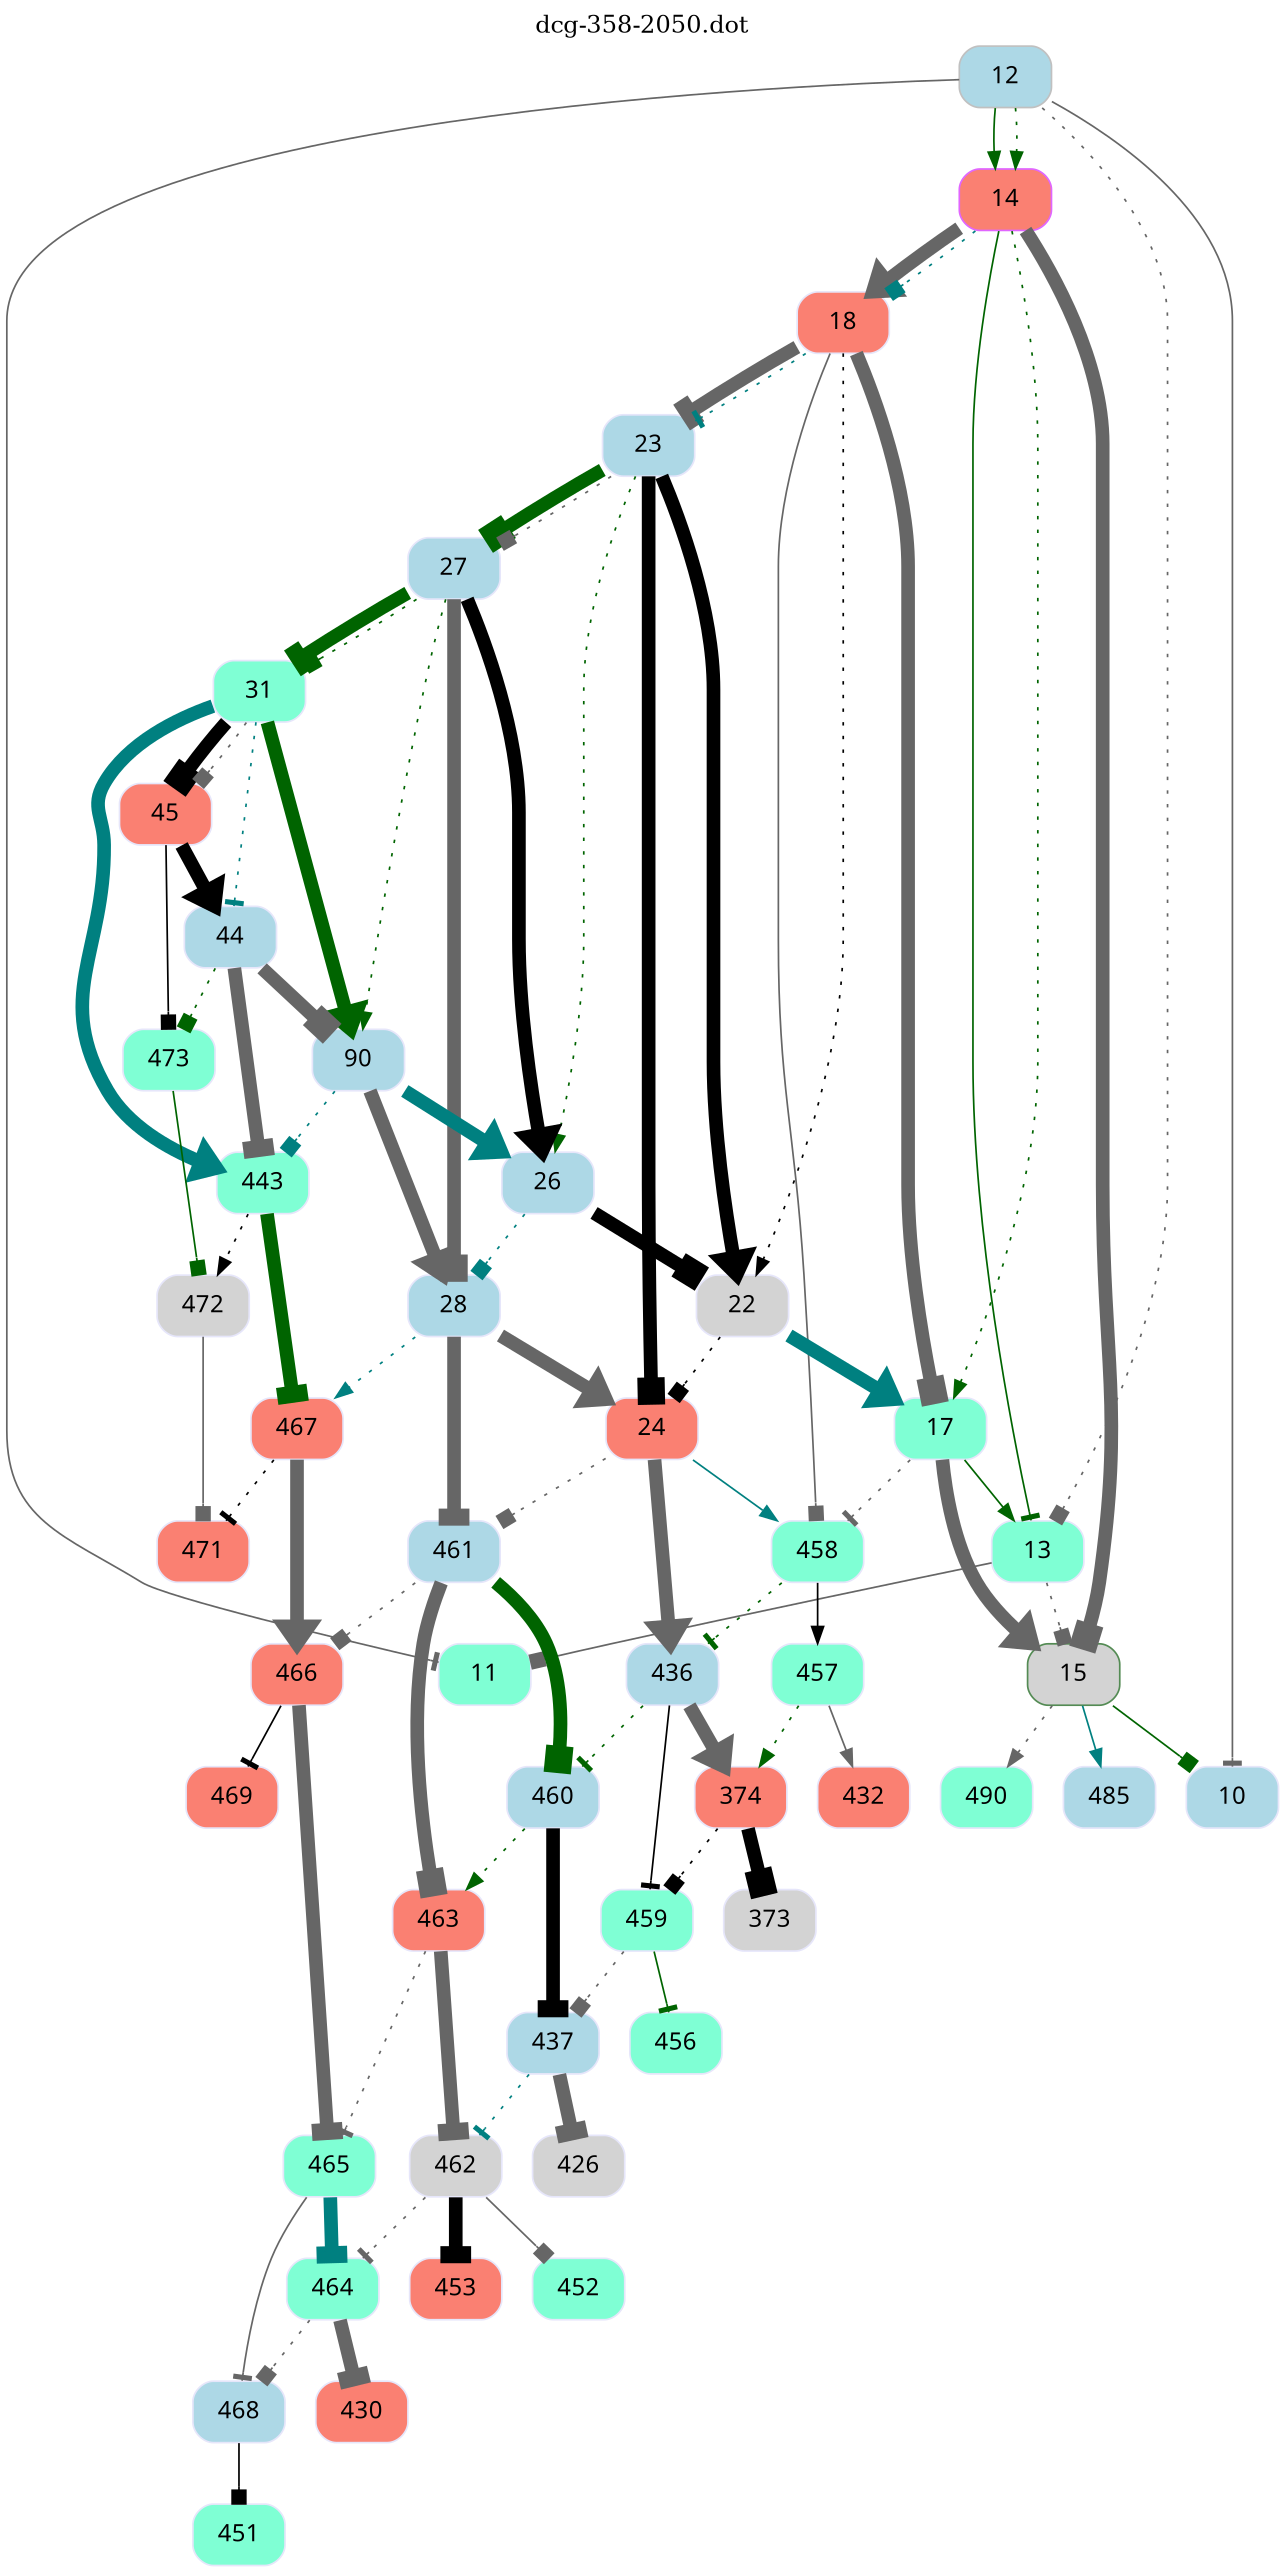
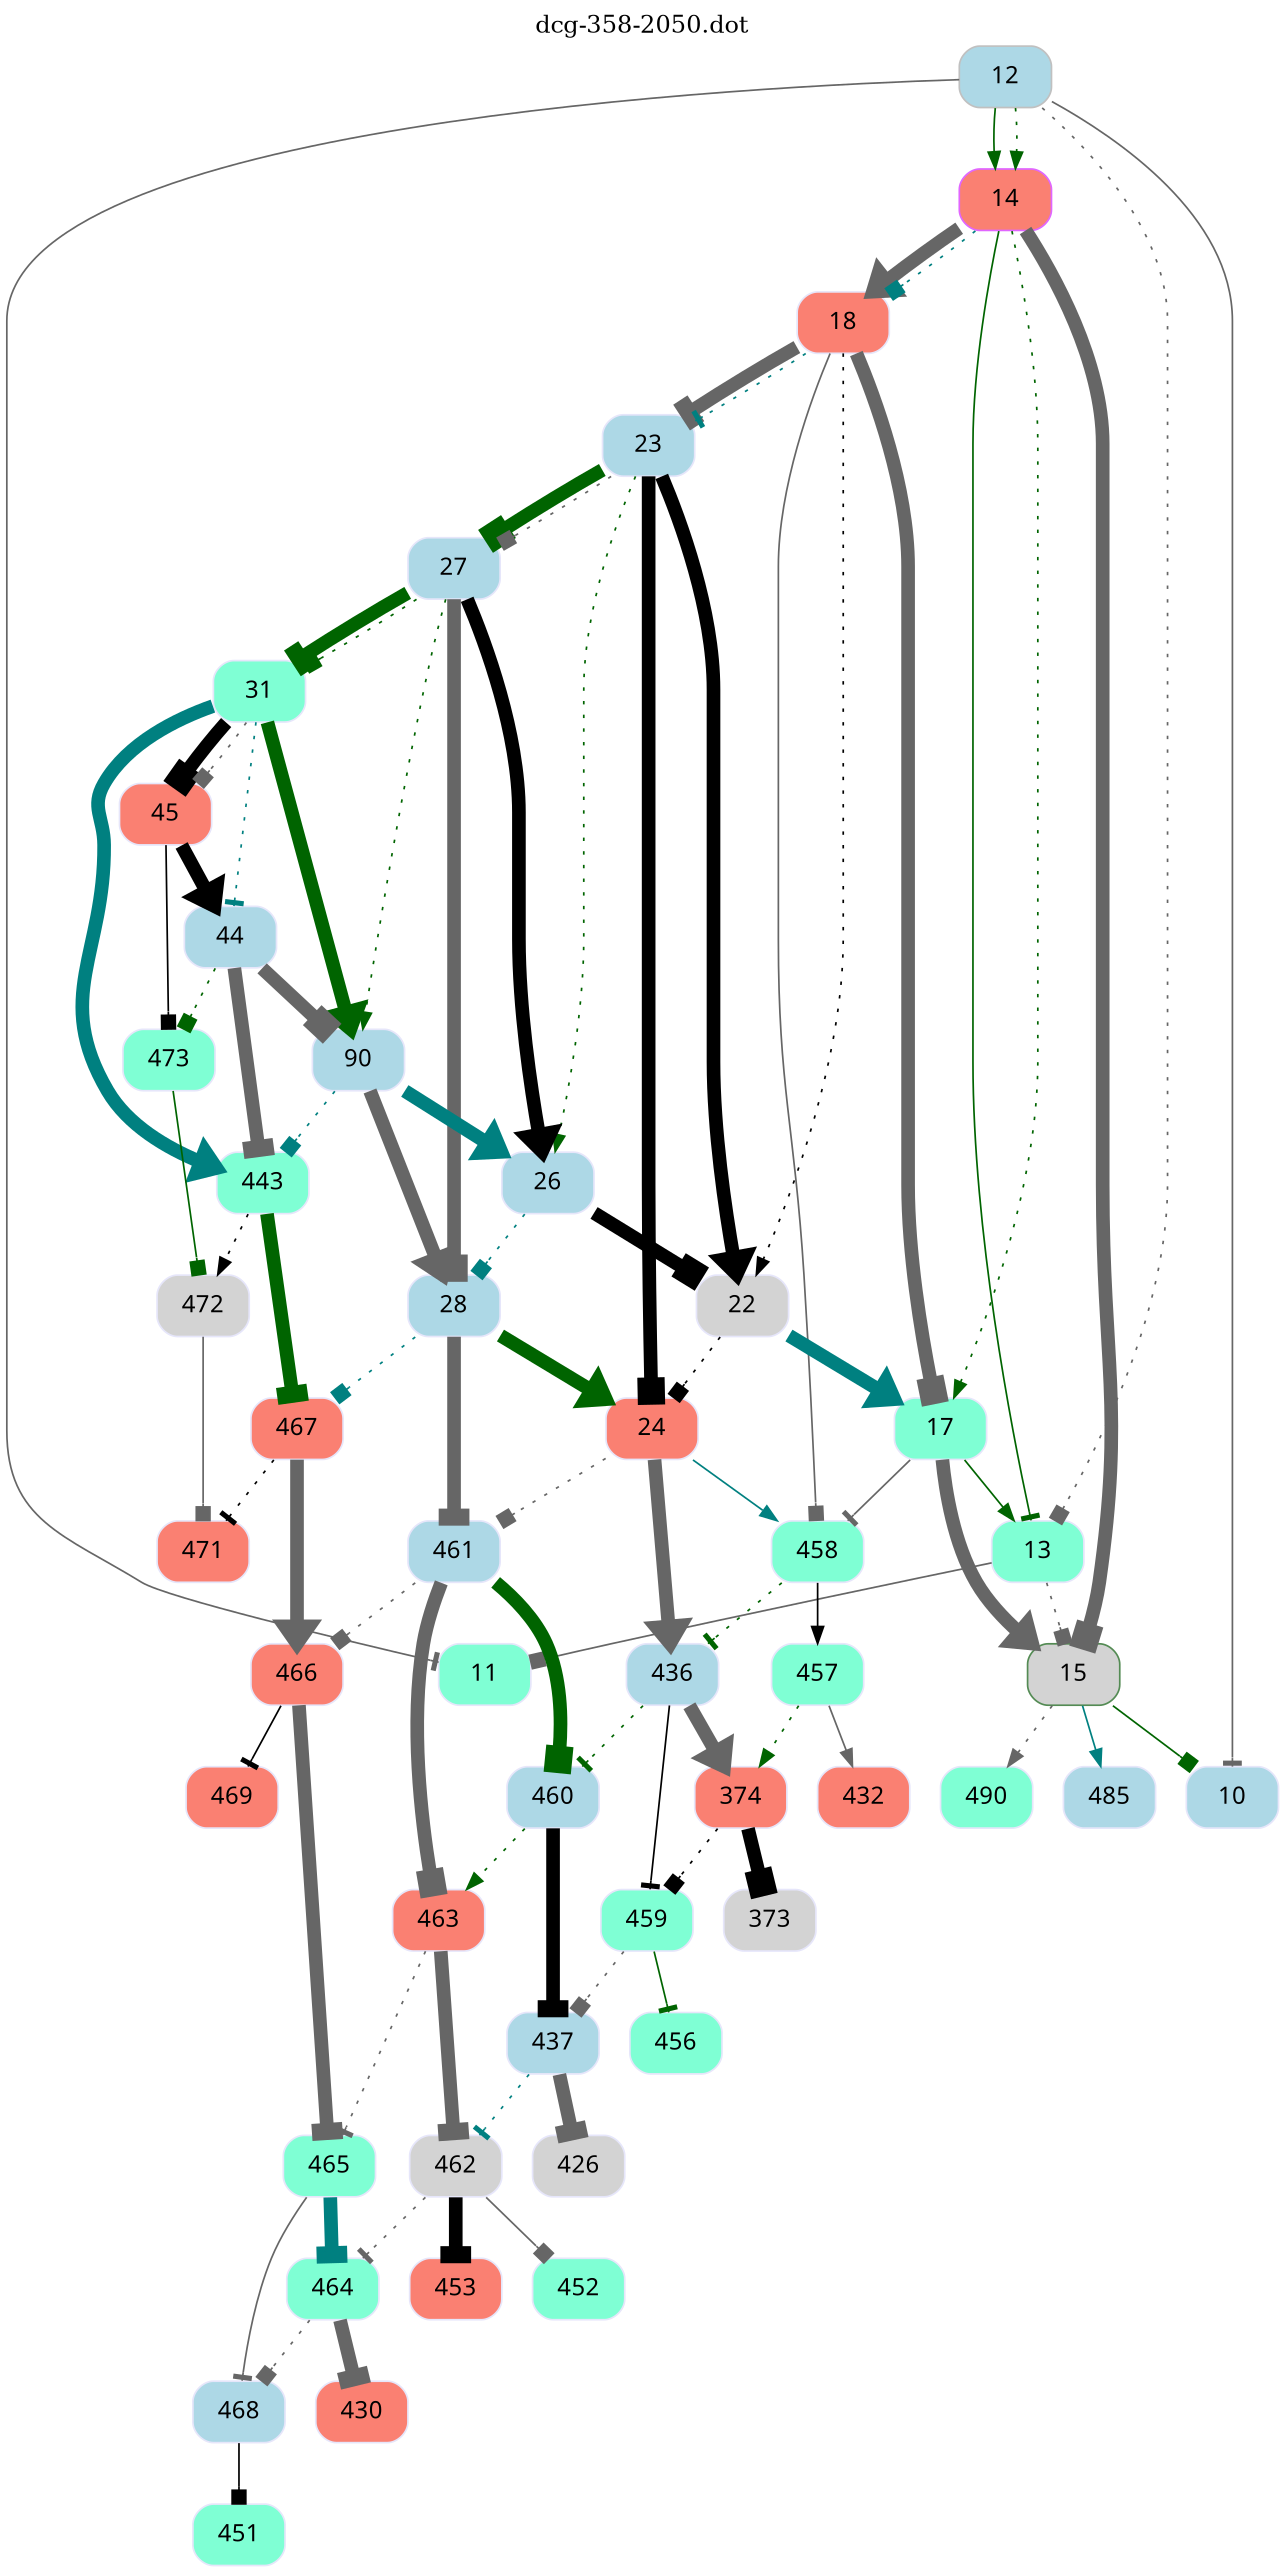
(382, 1362) -> (382, 1362)
(546, 1363) -> (546, 1363)
(882, 1487) -> (882, 1487)
